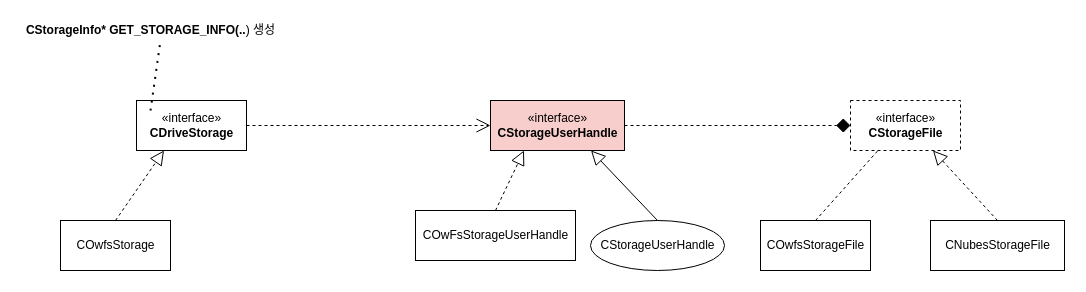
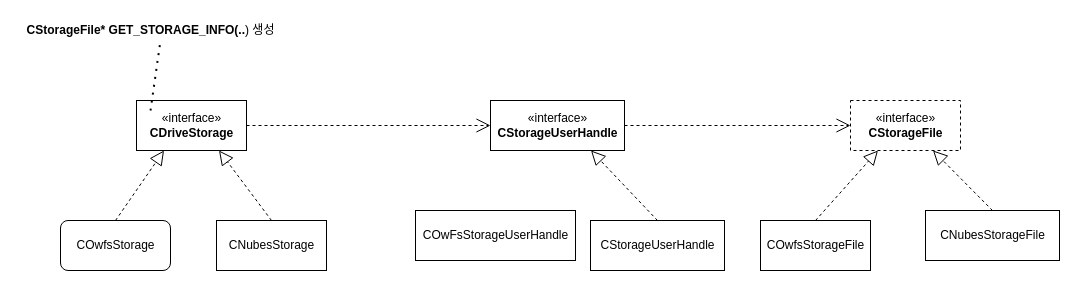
(151, 31) -> (151, 31)
(558, 126) -> (558, 126)
(836, 126) -> (841, 126)
(872, 157) -> (867, 163)
(507, 187) -> none
(628, 190) -> (628, 190)
none -> (250, 192)
(116, 246) -> (116, 246)
none -> (272, 246)
(658, 246) -> (658, 246)
(998, 246) -> (993, 236)
